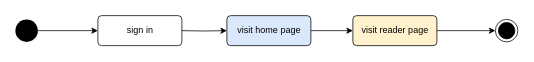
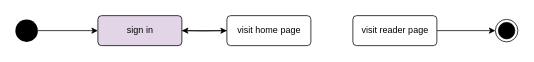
(140, 30) -> (140, 30)
(269, 30) -> (269, 30)
(329, 30) -> (225, 30)
(395, 30) -> (395, 30)
